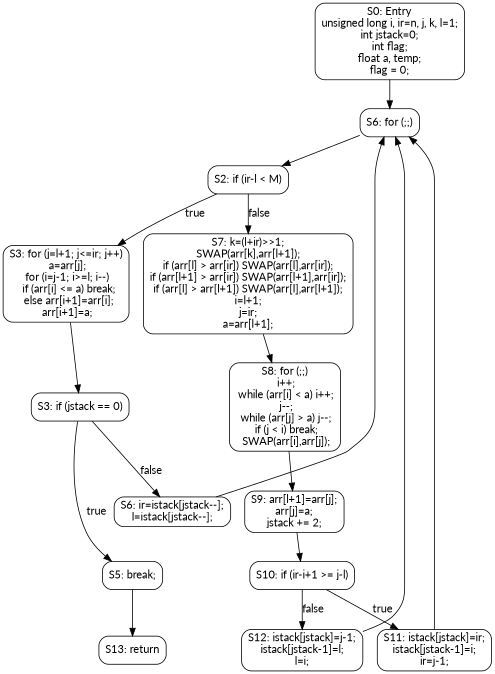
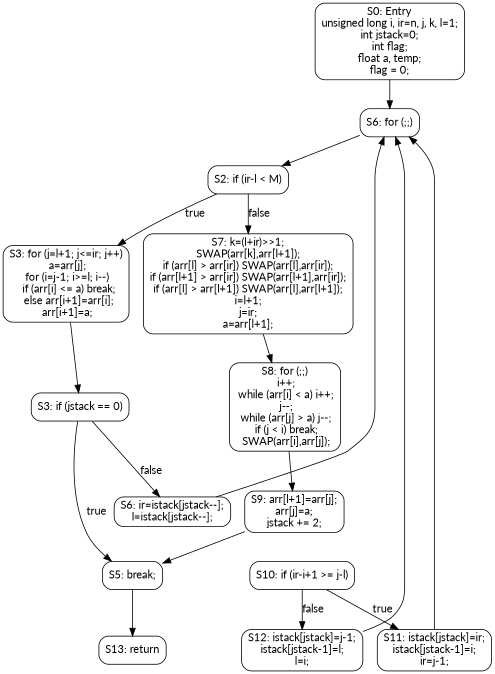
(298, 543) -> (208, 546)
